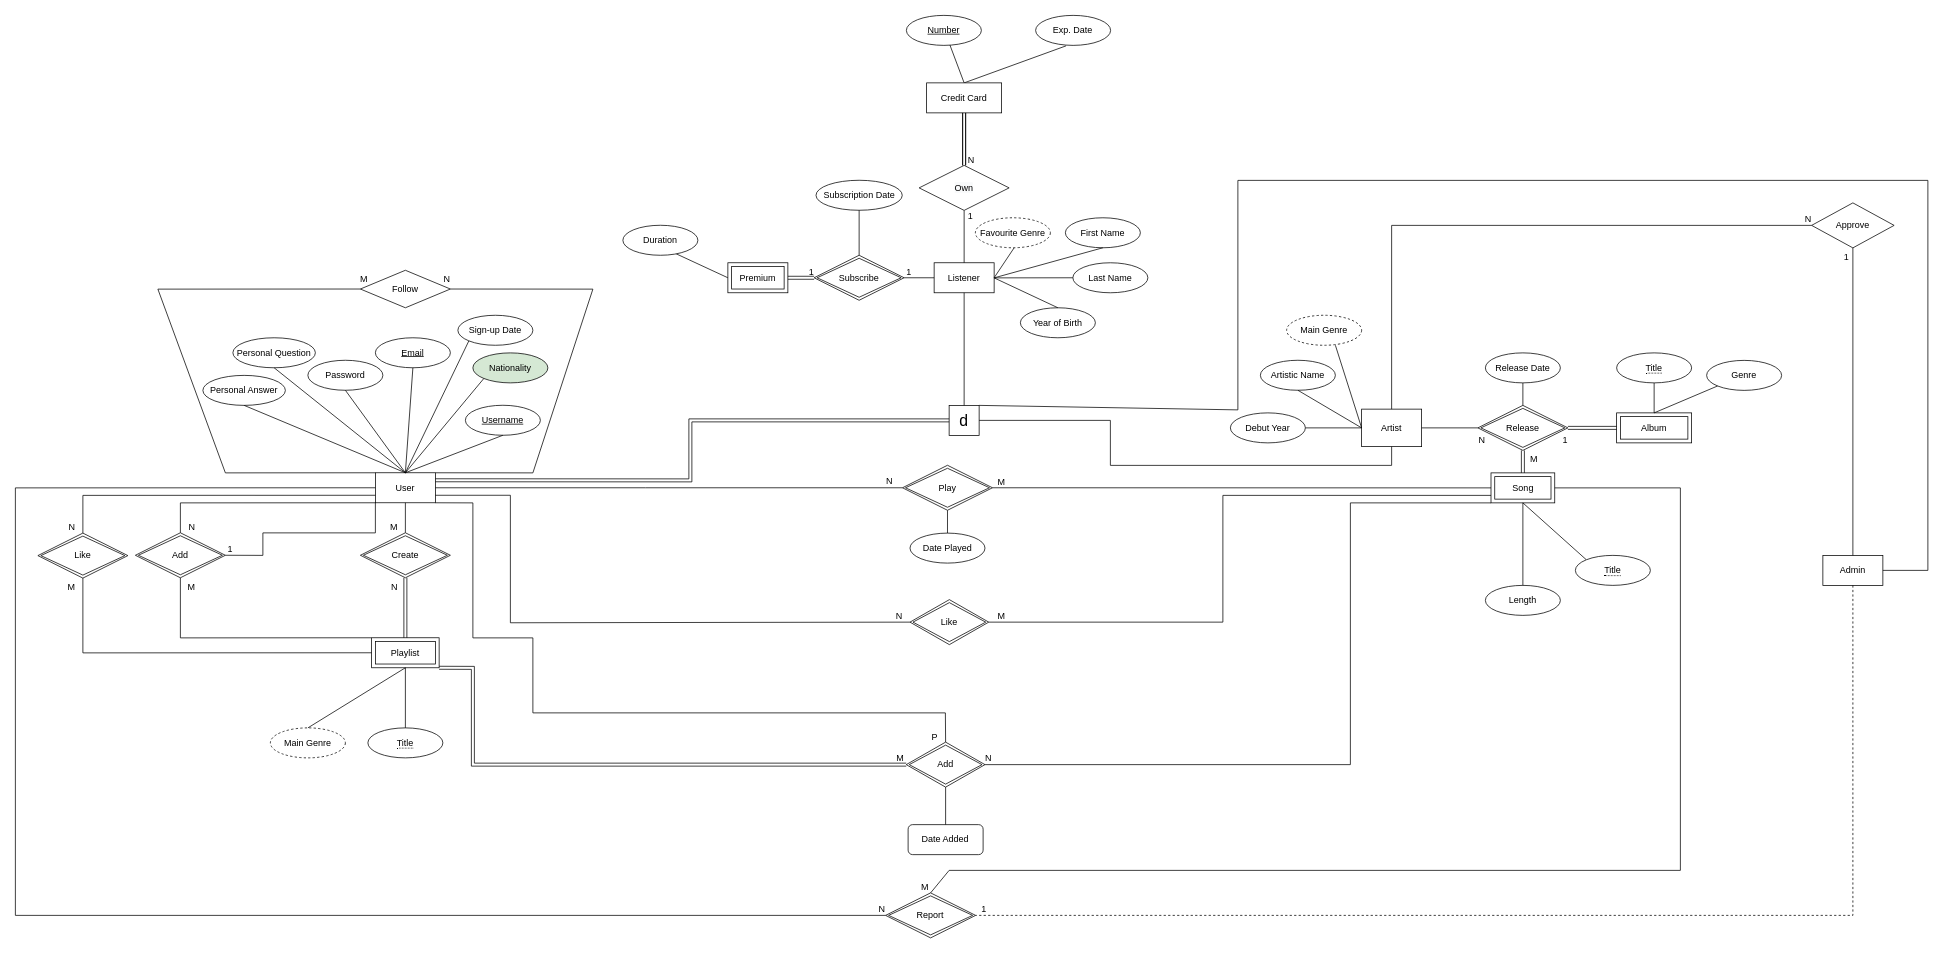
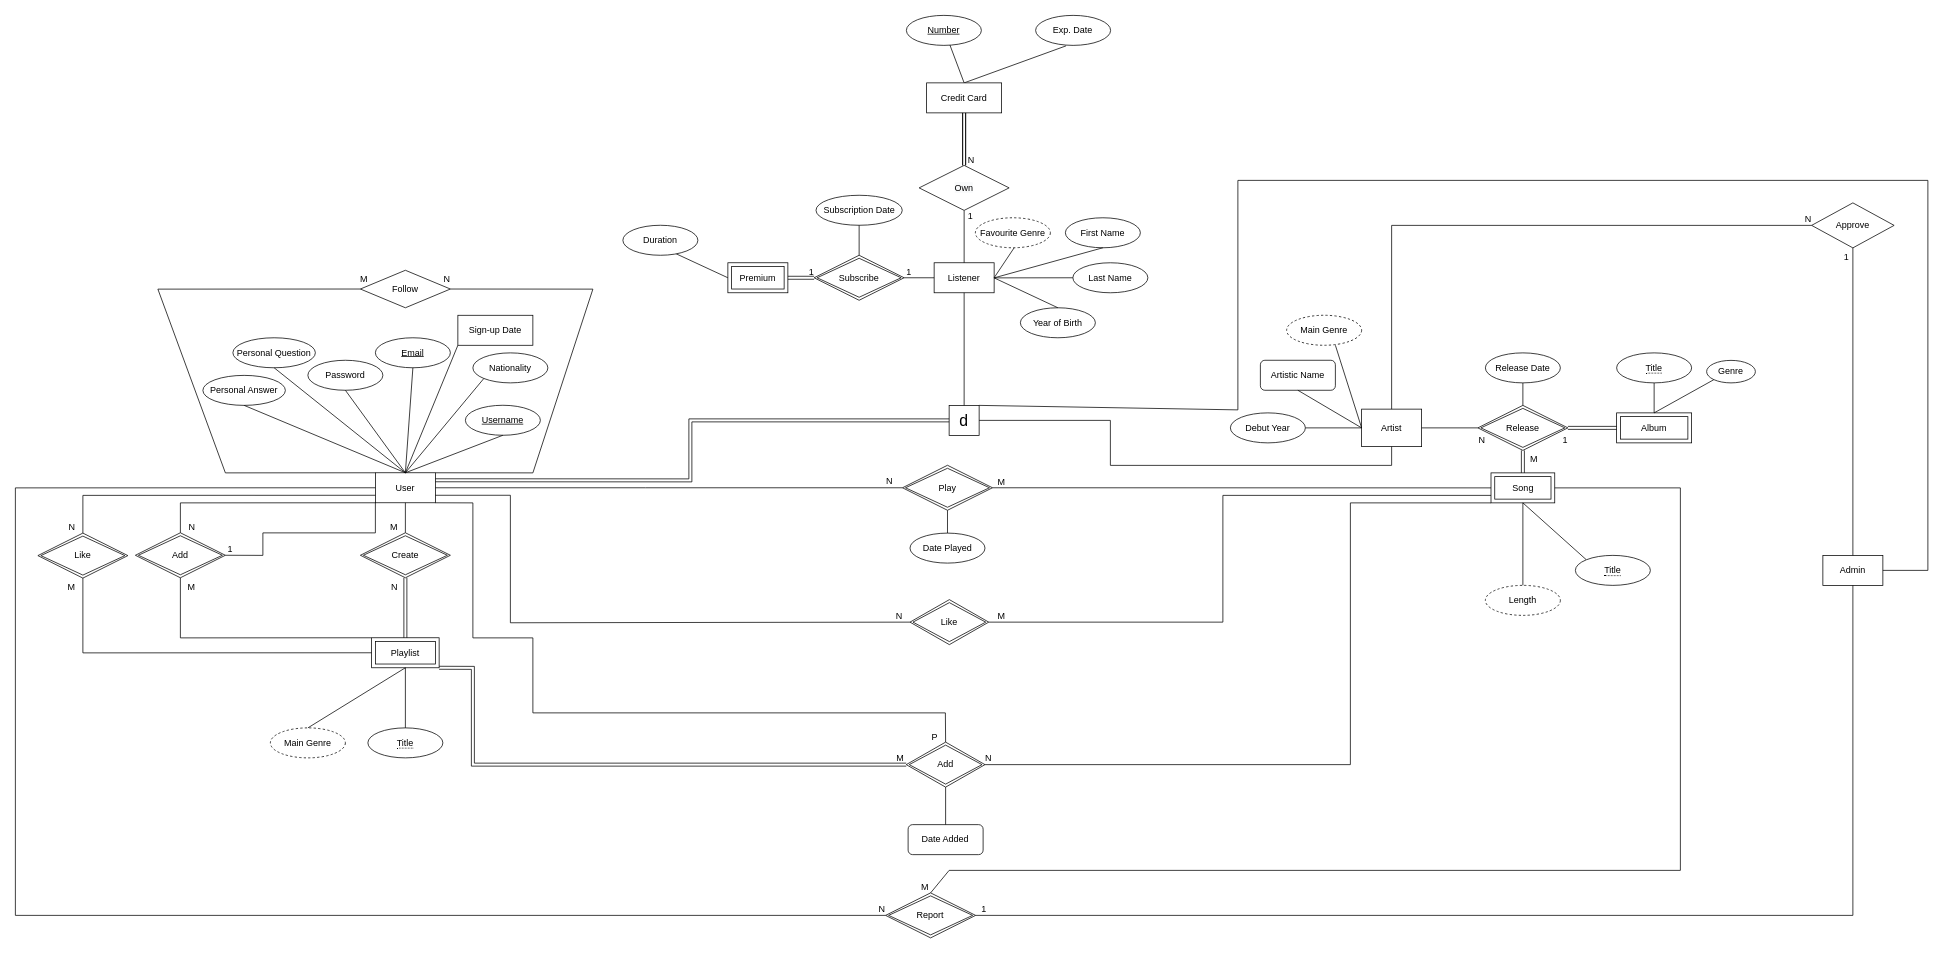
(859, 195) -> (859, 210)
(495, 330) -> (495, 330)
(510, 368) -> (510, 368)
(1298, 375) -> (1298, 375)
(1744, 375) -> (1731, 372)
(1523, 600) -> (1523, 600)
(1579, 915) -> (1579, 915)
